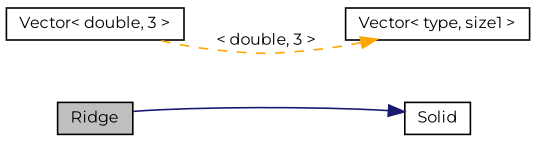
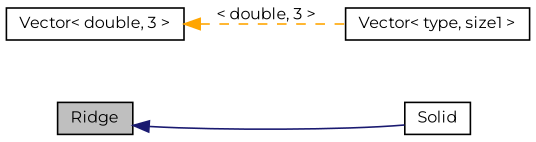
(257, 53) -> (273, 24)
(261, 108) -> (277, 129)
